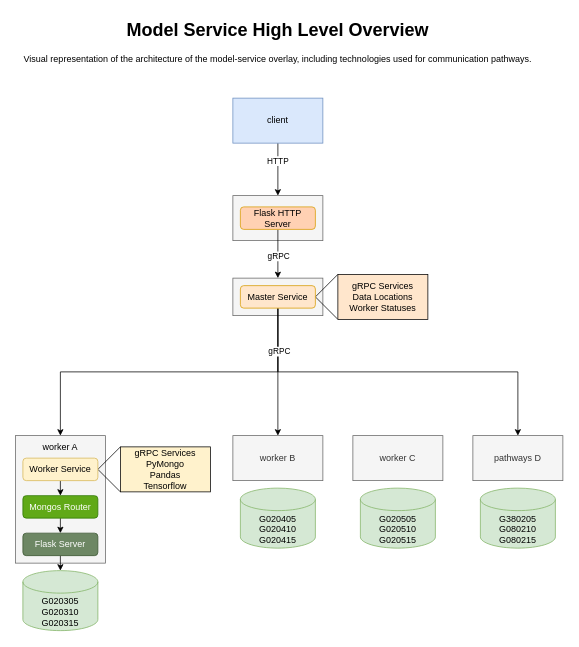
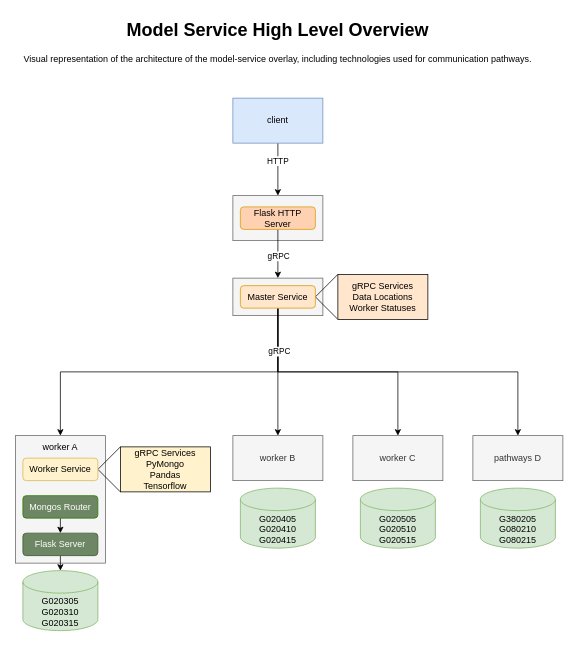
none -> (398, 429)
(60, 485) -> none
(60, 507) -> (60, 507)
